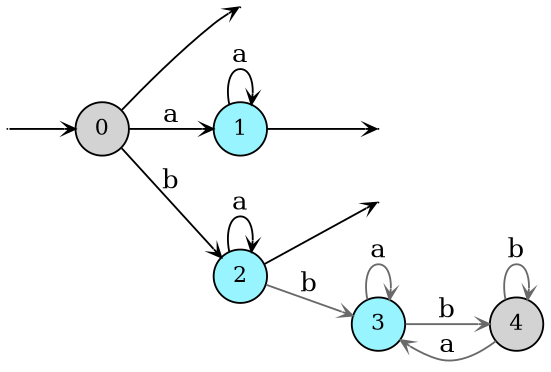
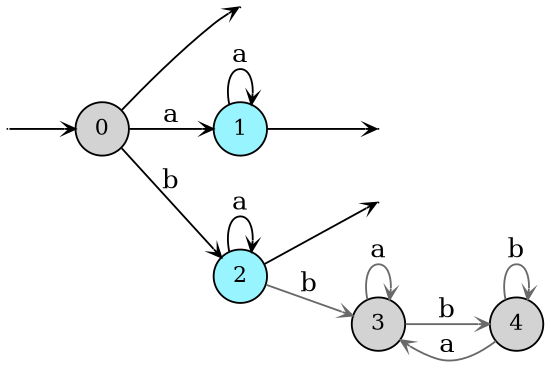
(378, 324) -> (378, 324)
